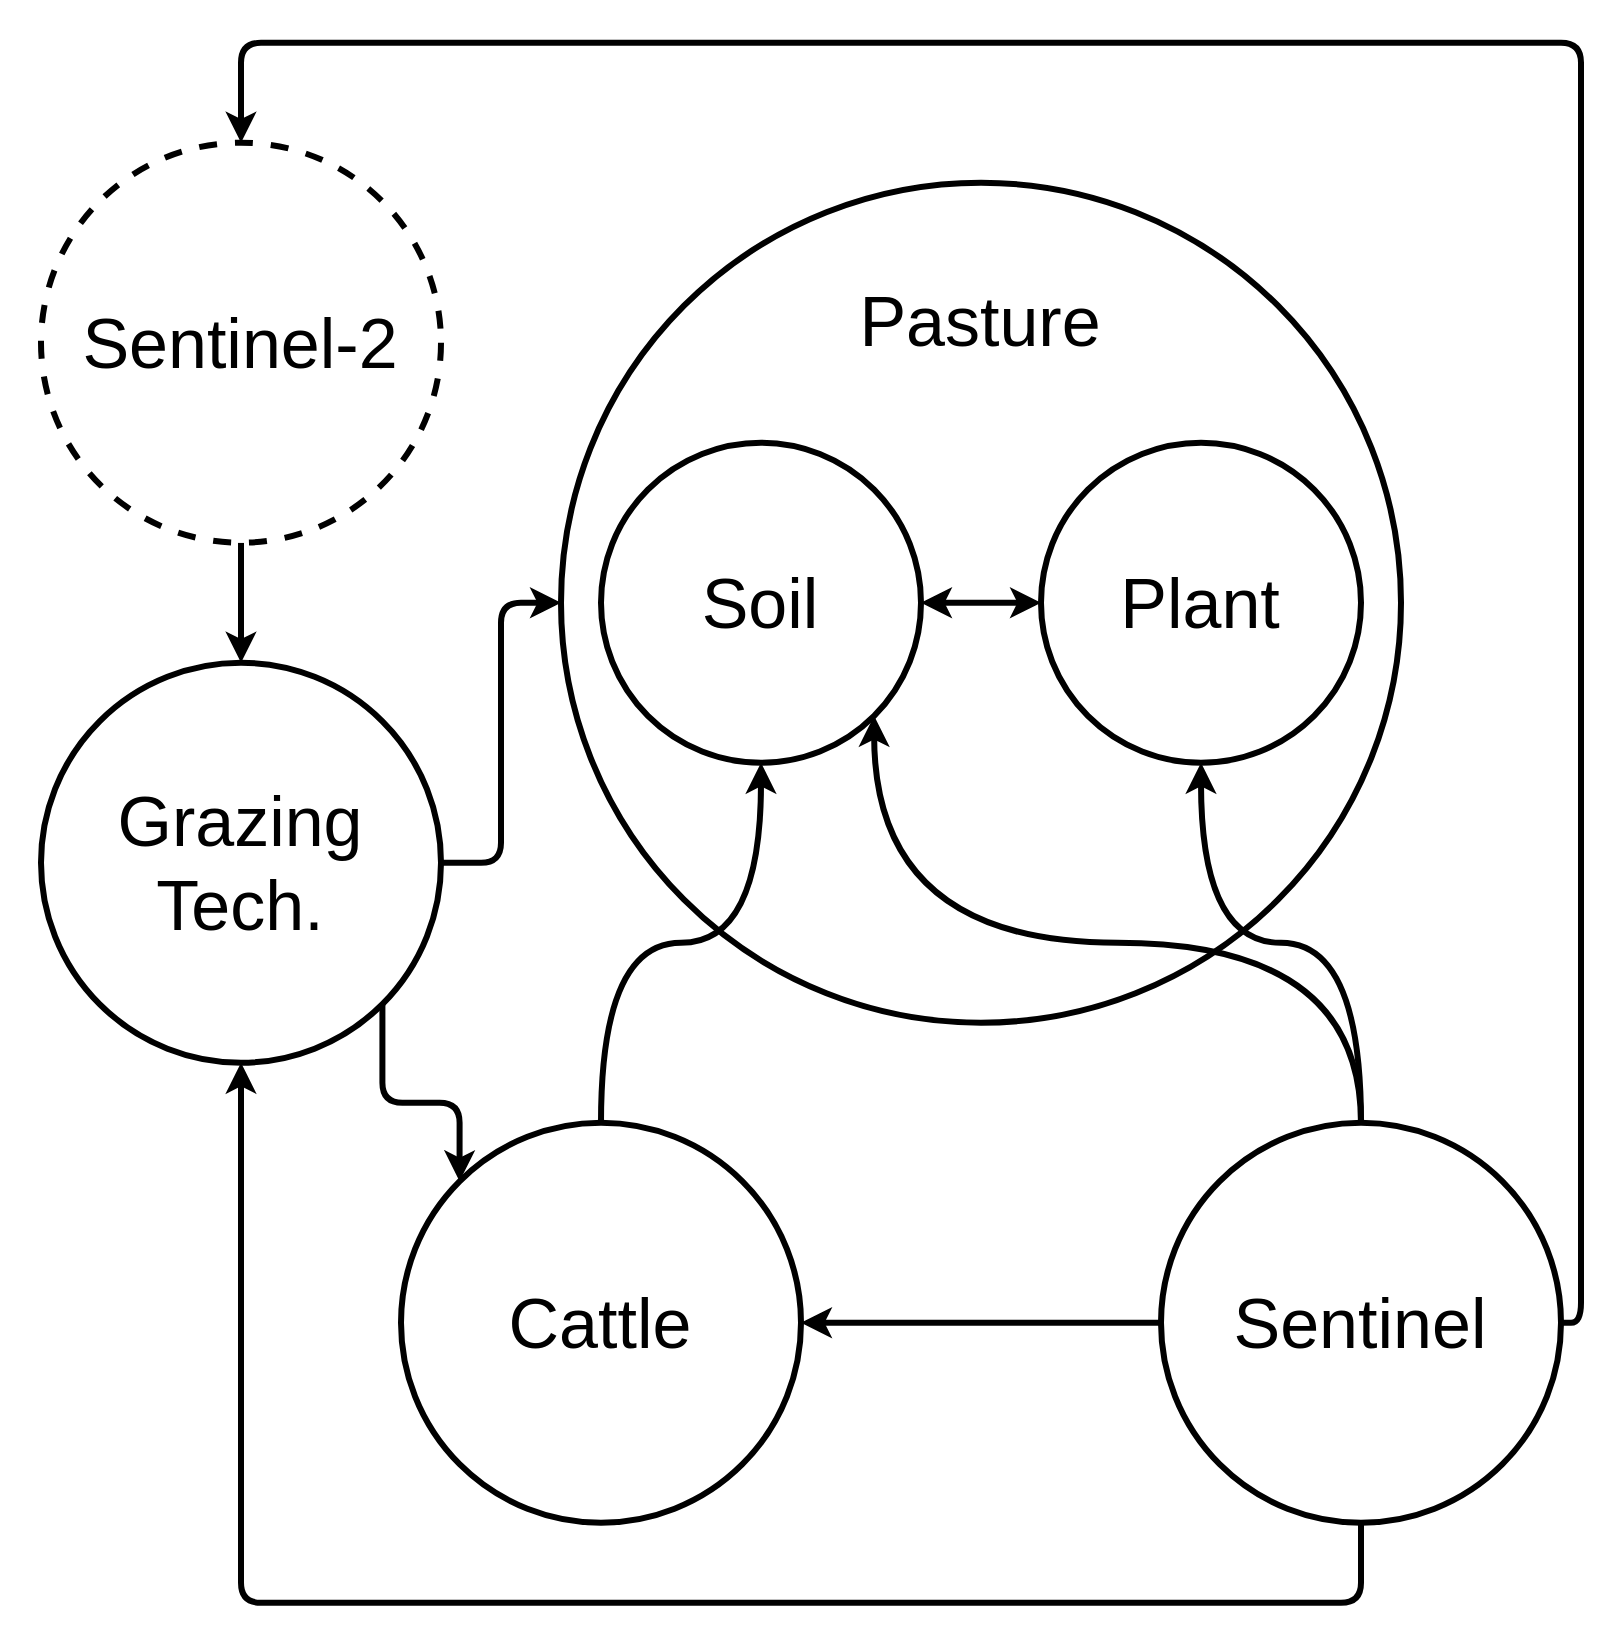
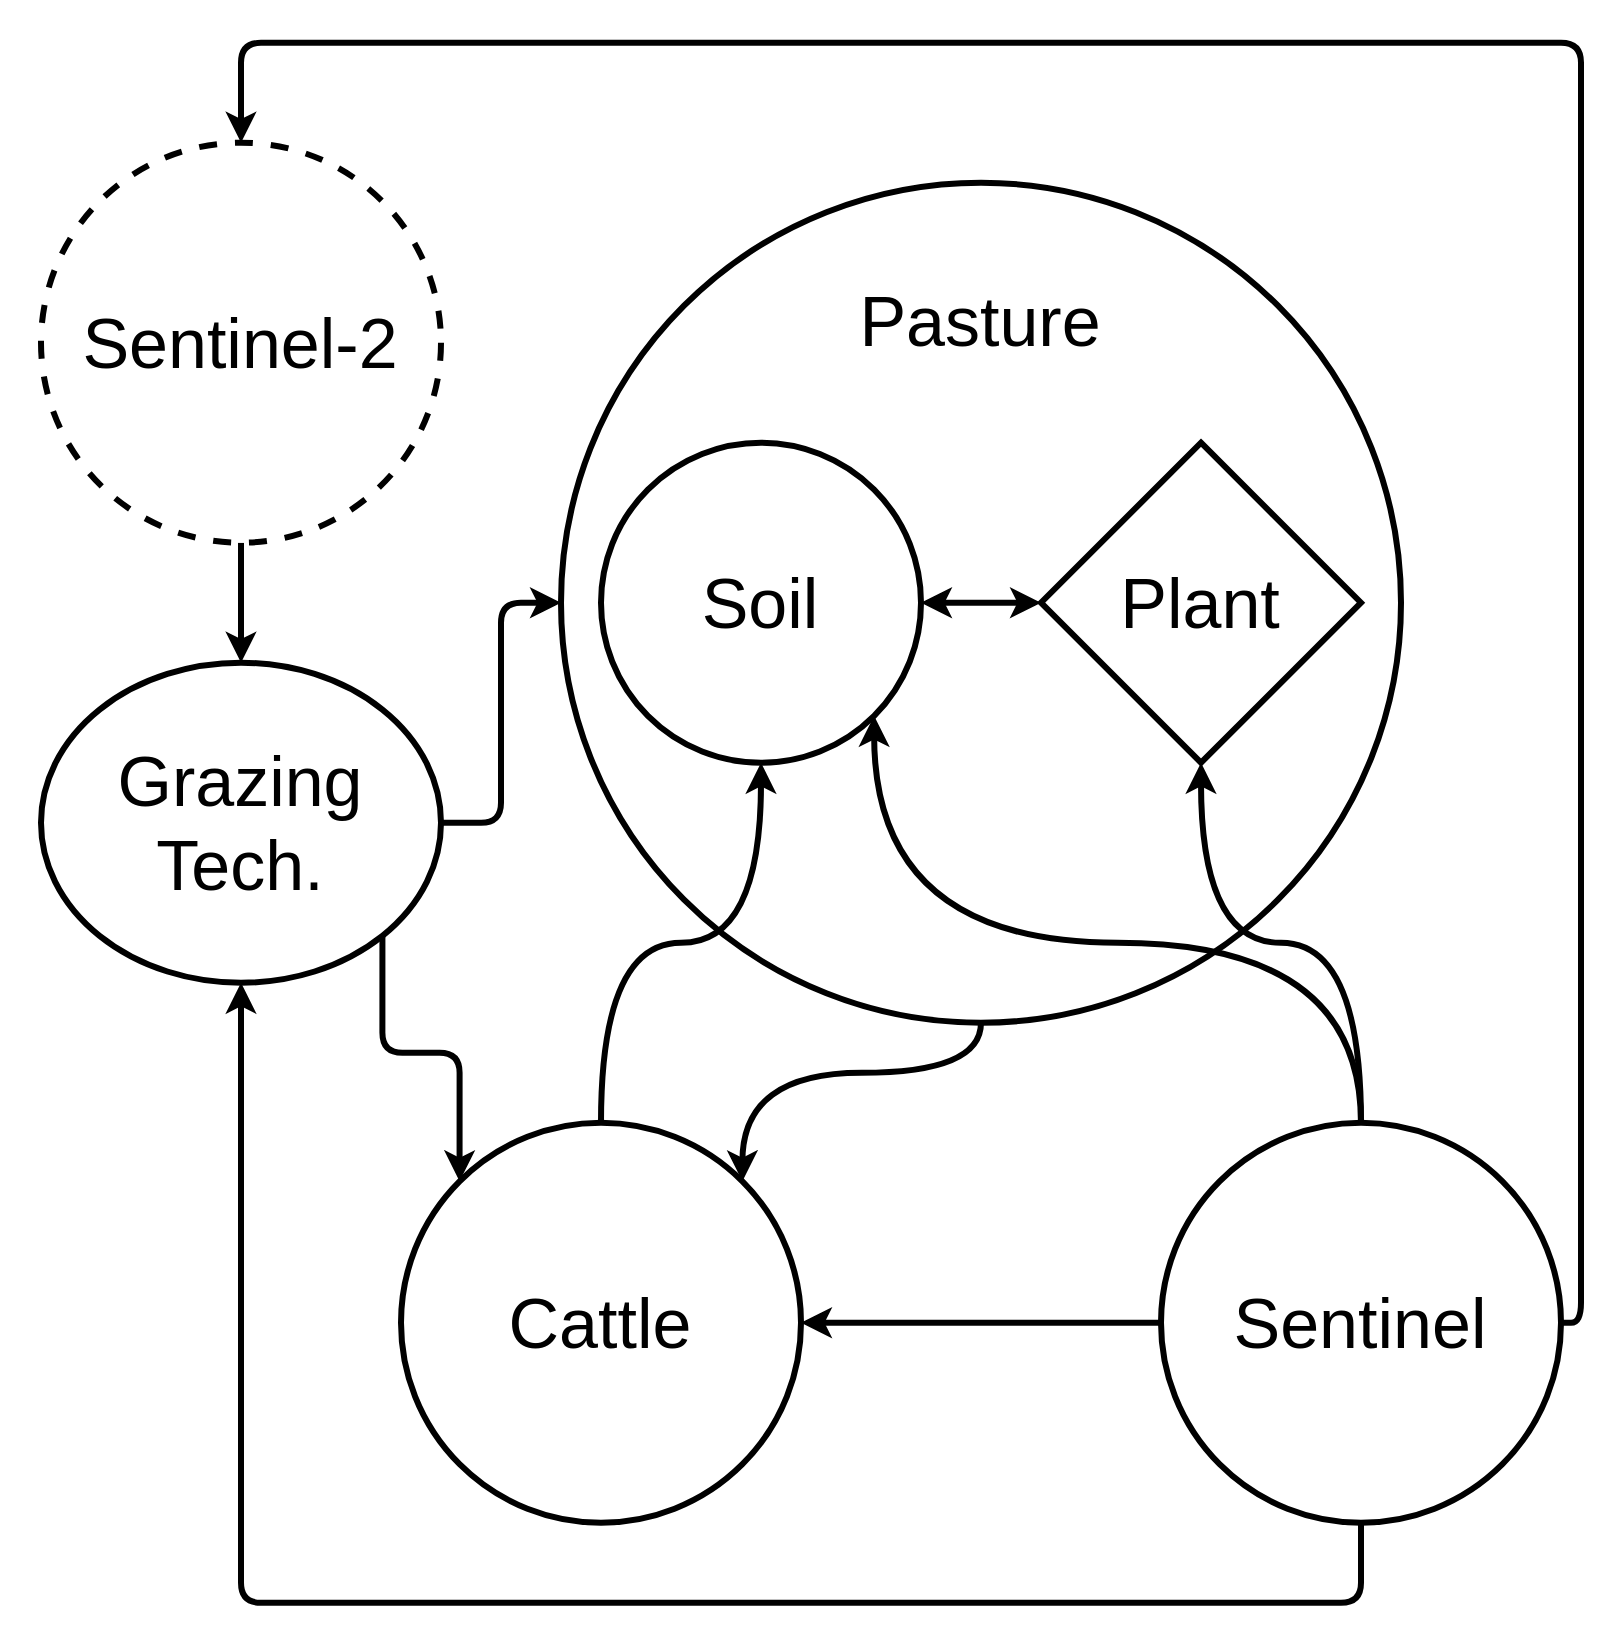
(1201, 603) -> (1201, 603)
(241, 863) -> (241, 823)
none -> (847, 1073)
